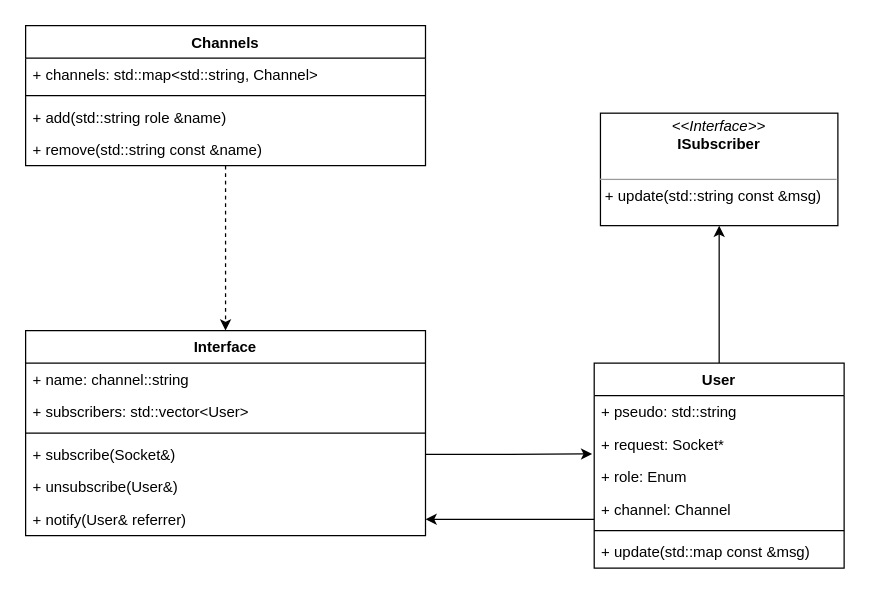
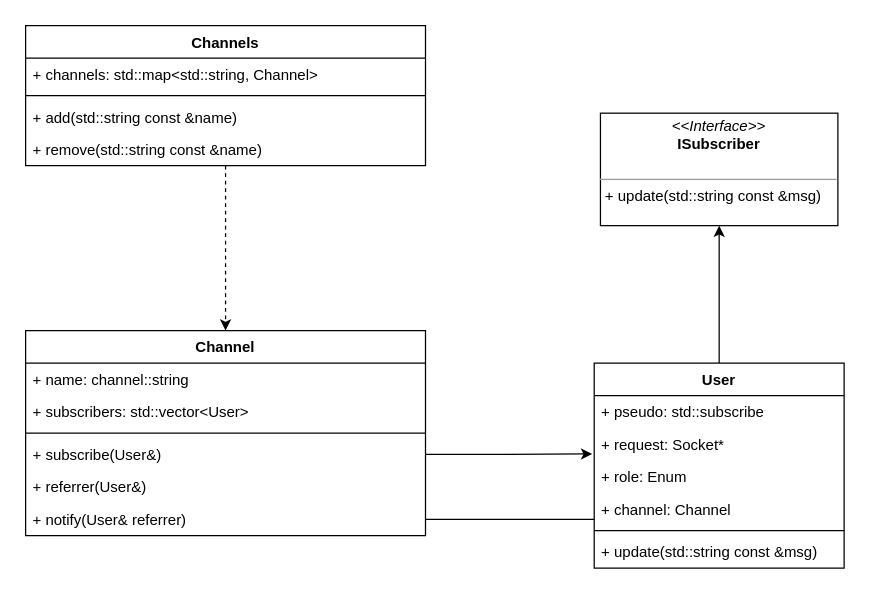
(141, 118) -> (147, 118)
(225, 348) -> (225, 348)
(678, 413) -> (690, 413)
(113, 455) -> (104, 455)
(113, 488) -> (102, 488)
(435, 519) -> (432, 519)
(713, 553) -> (724, 553)
